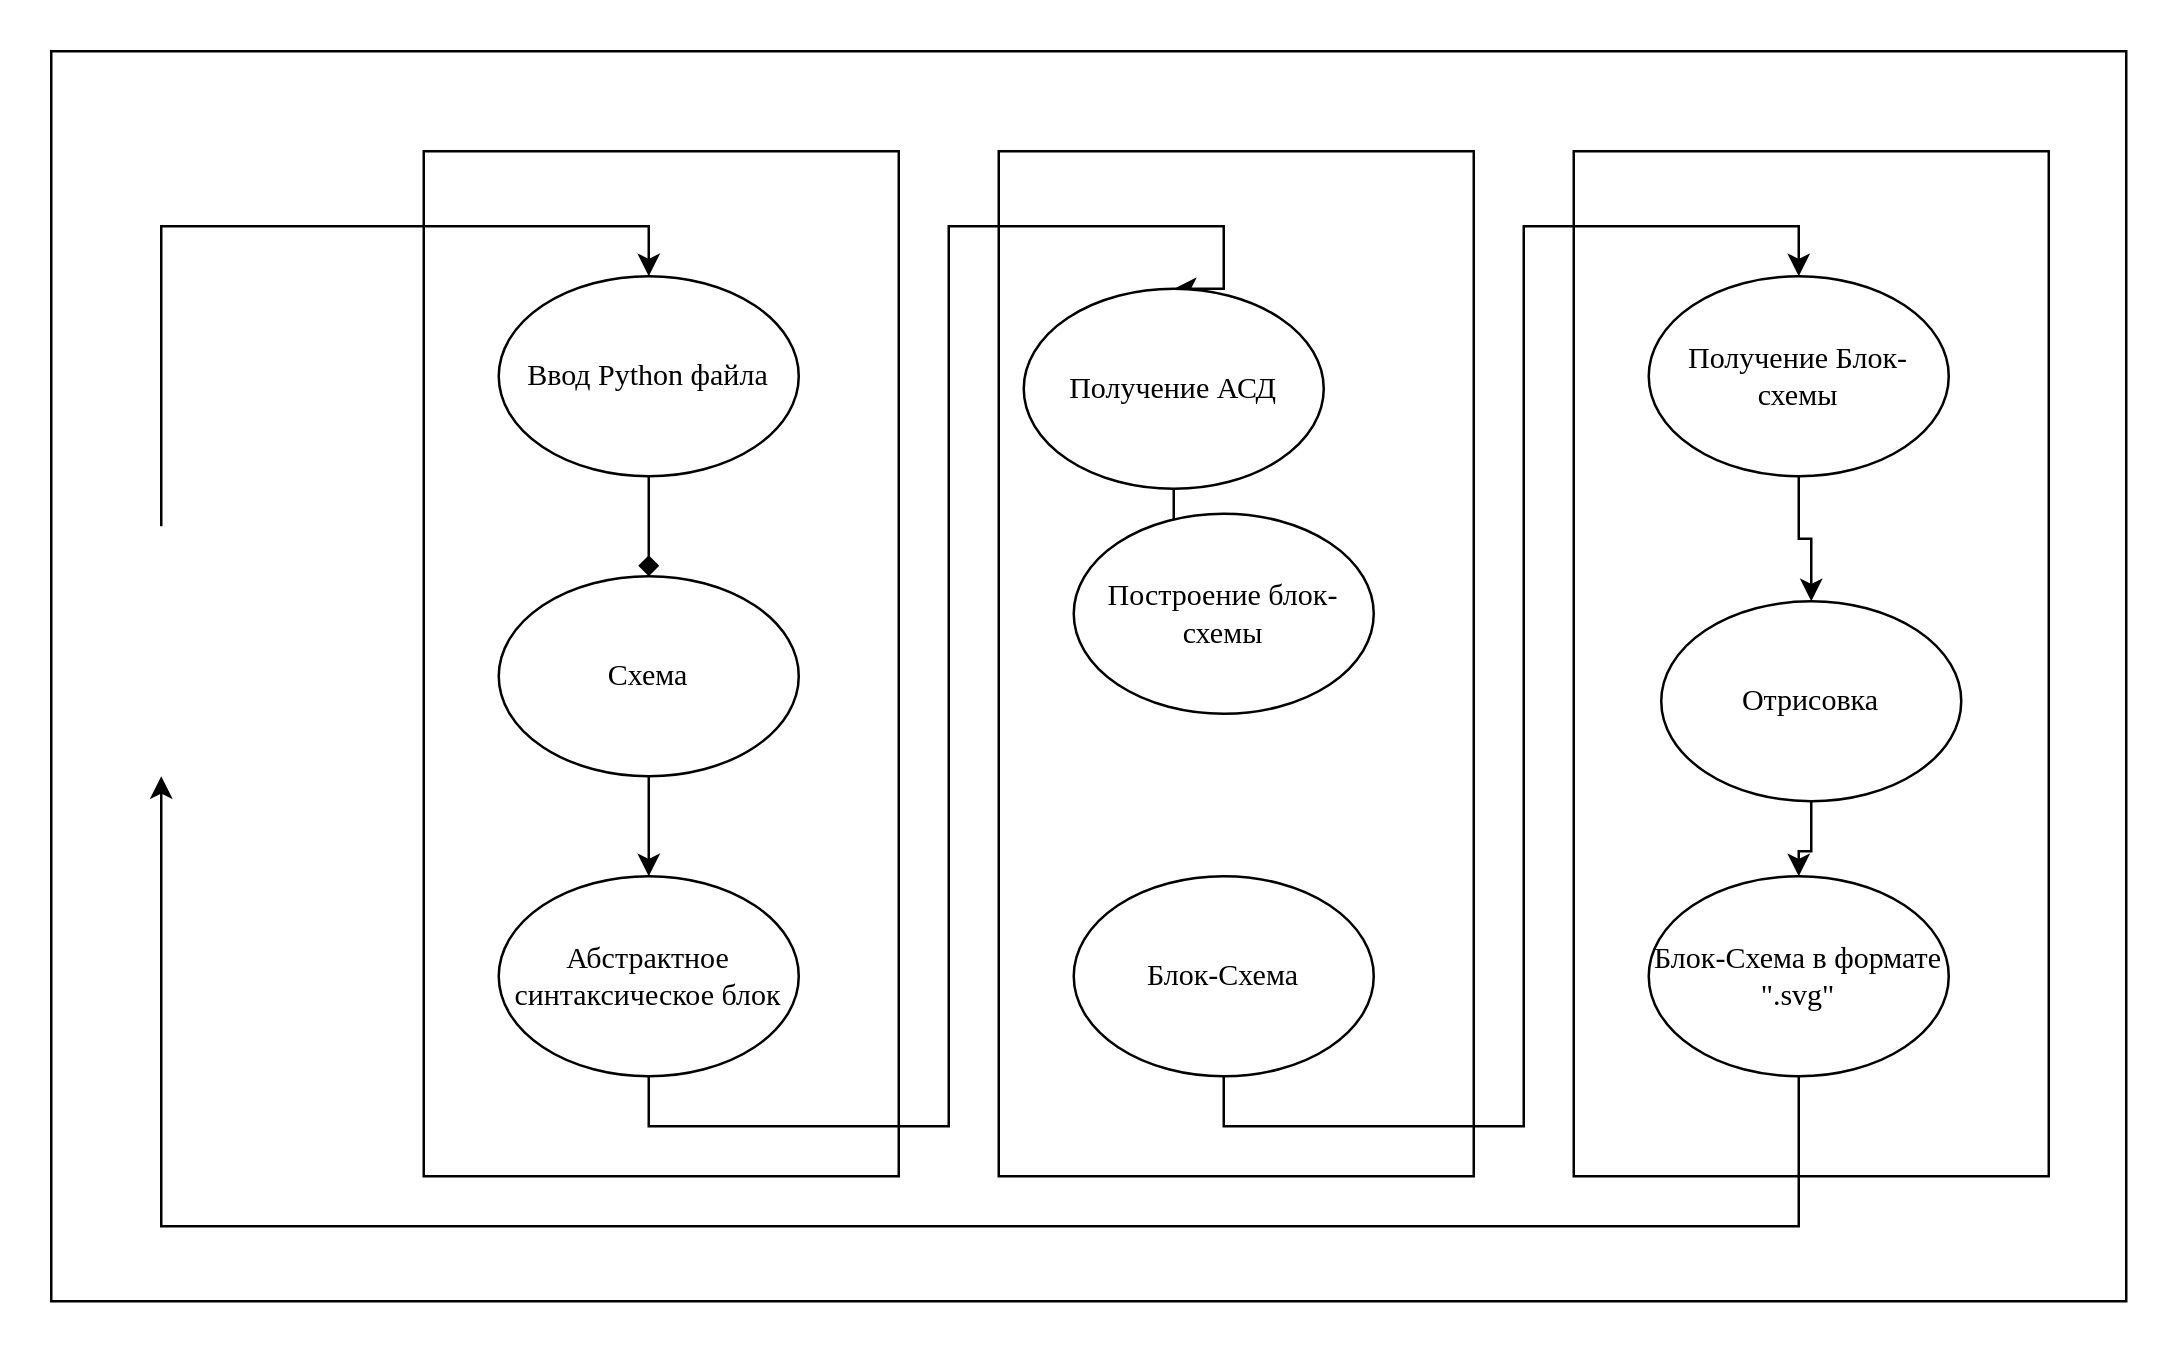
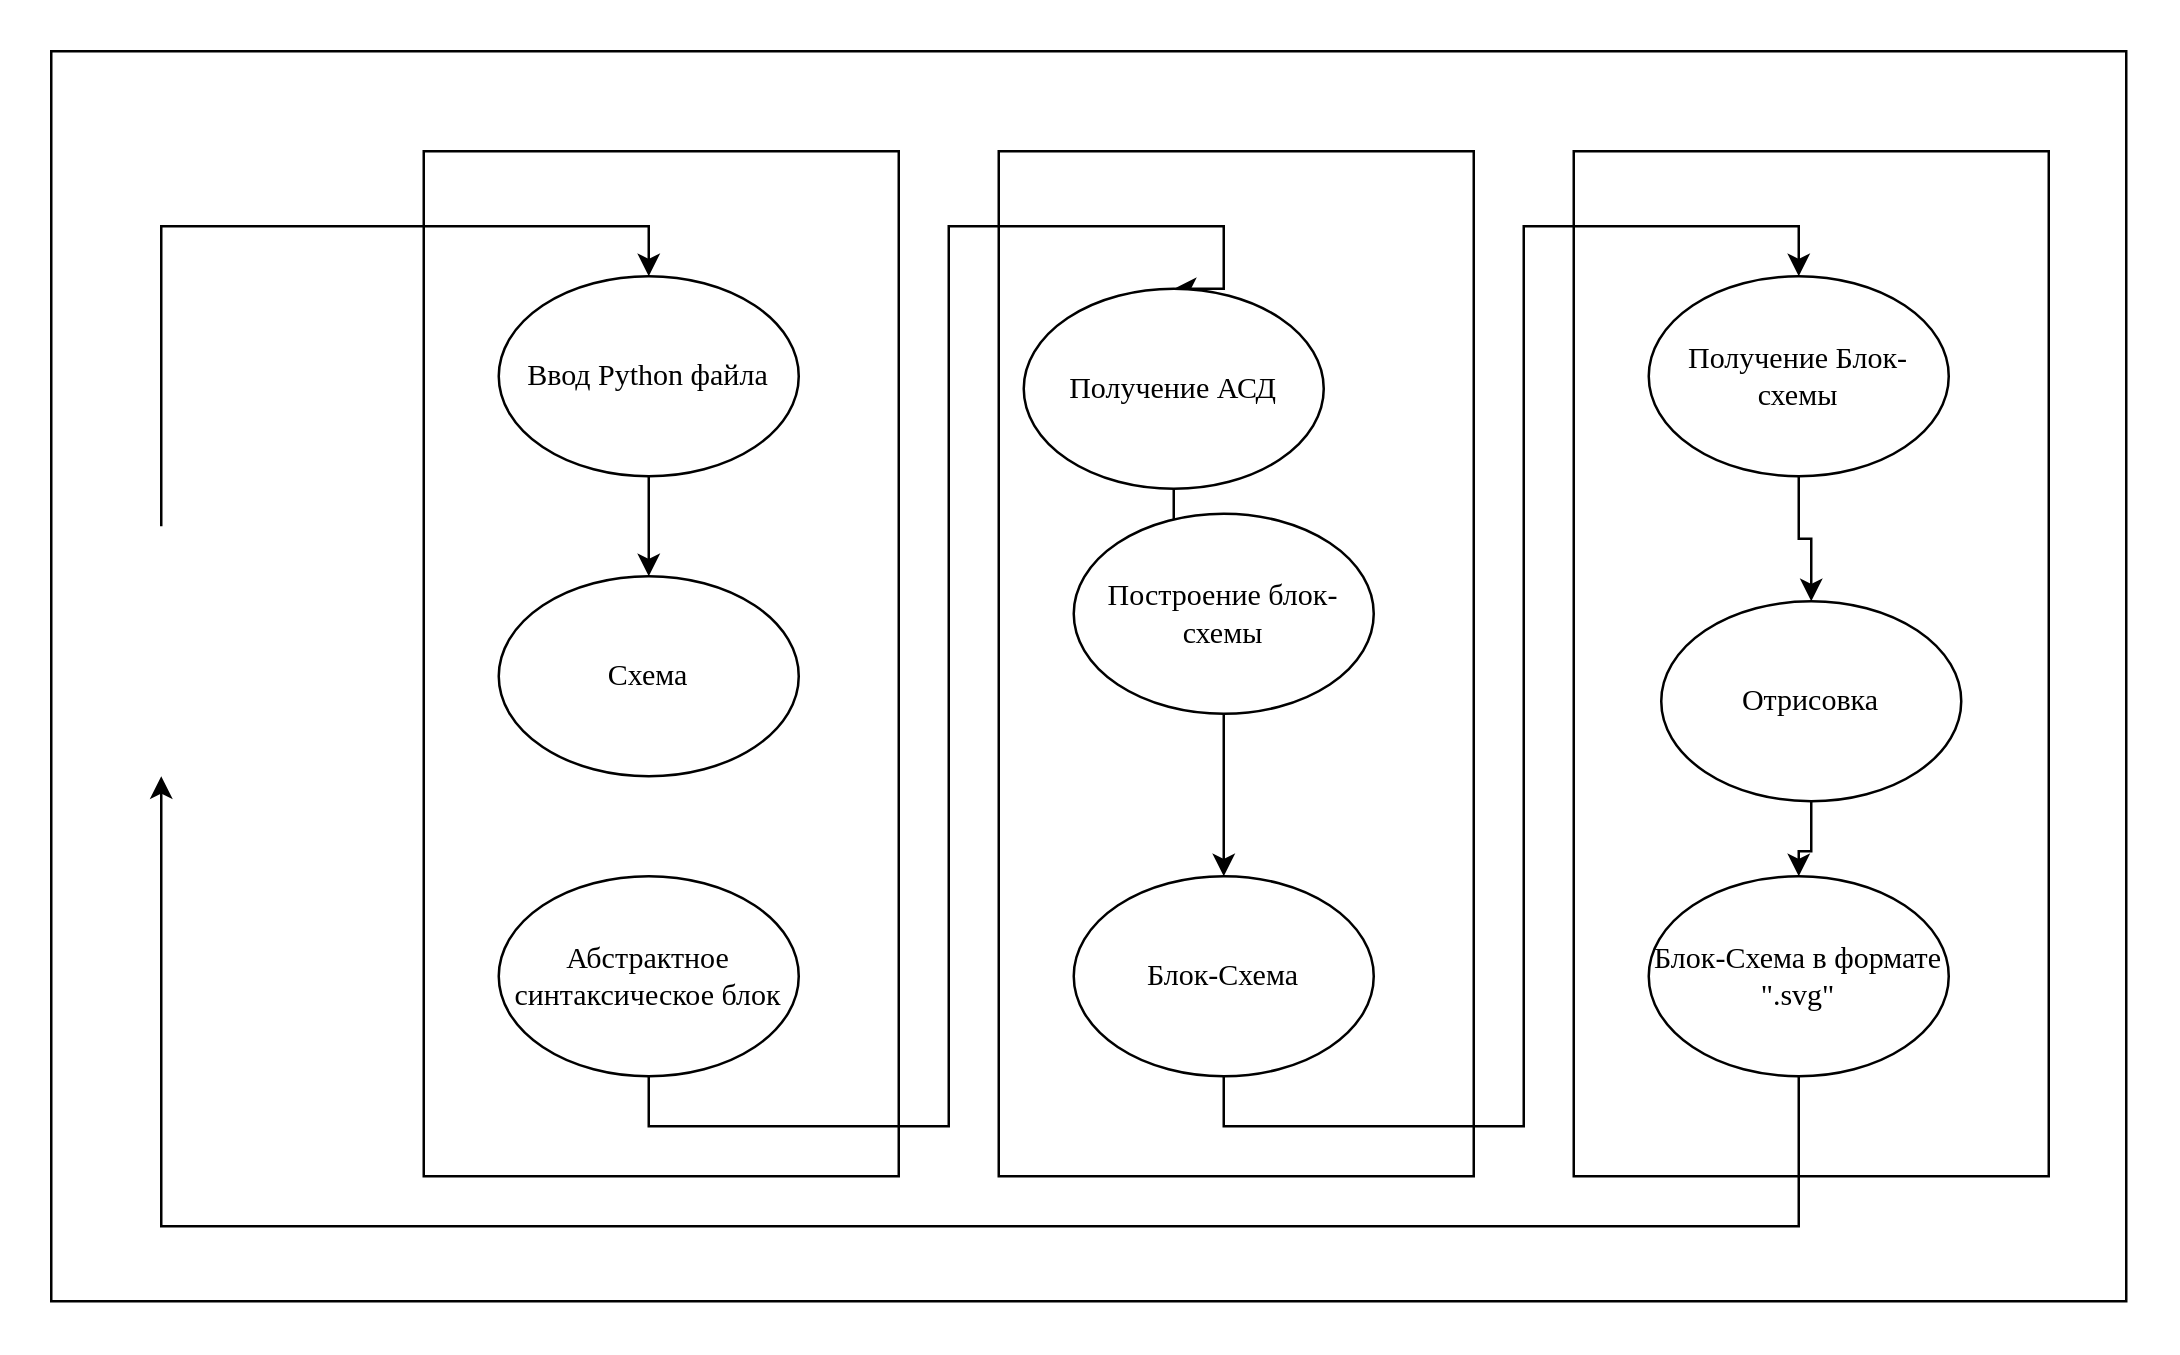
(649, 556) -> (649, 557)
none -> (1224, 787)
(649, 818) -> none
